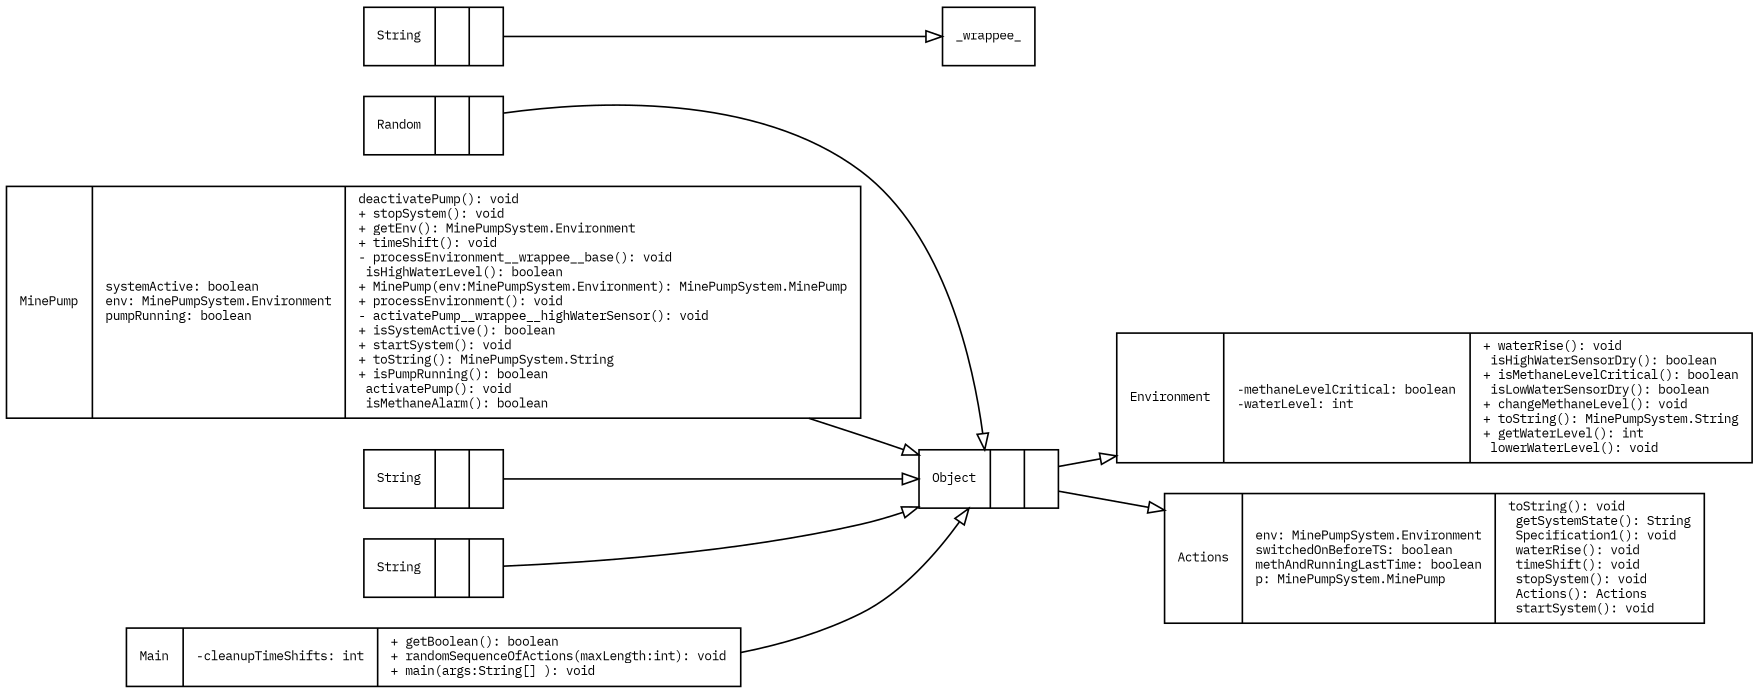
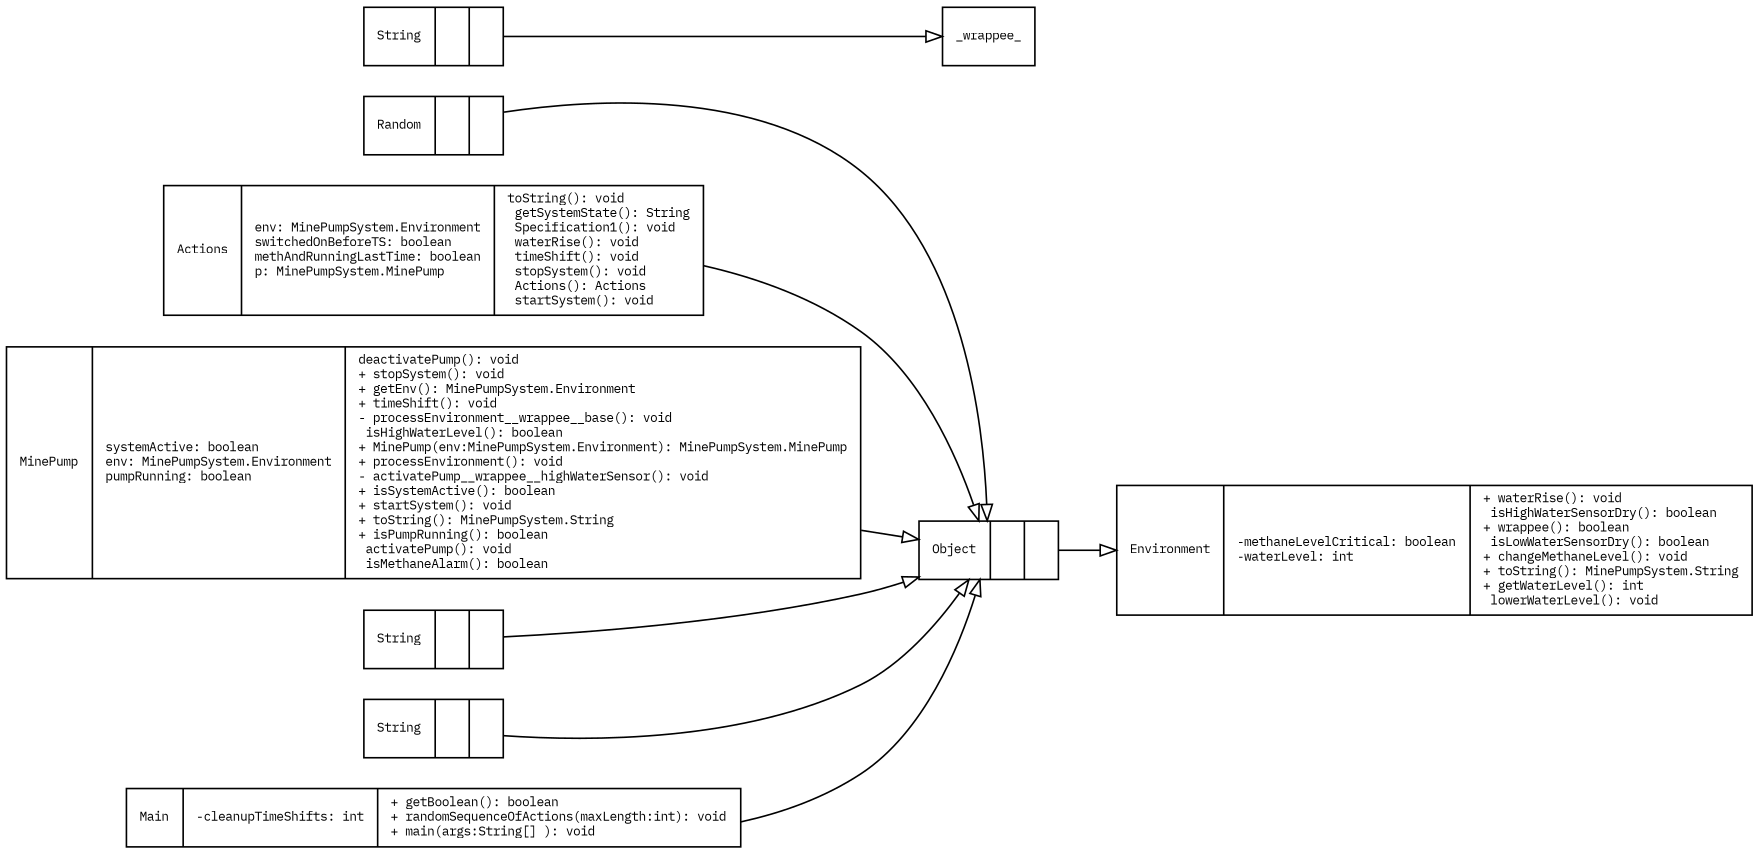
(1611, 375) -> (1557, 528)
(1103, 499) -> (876, 344)
